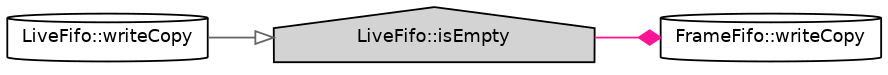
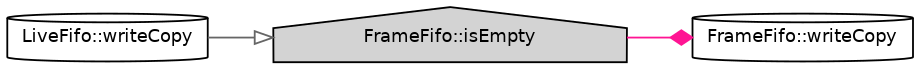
(434, 38) -> (450, 38)
